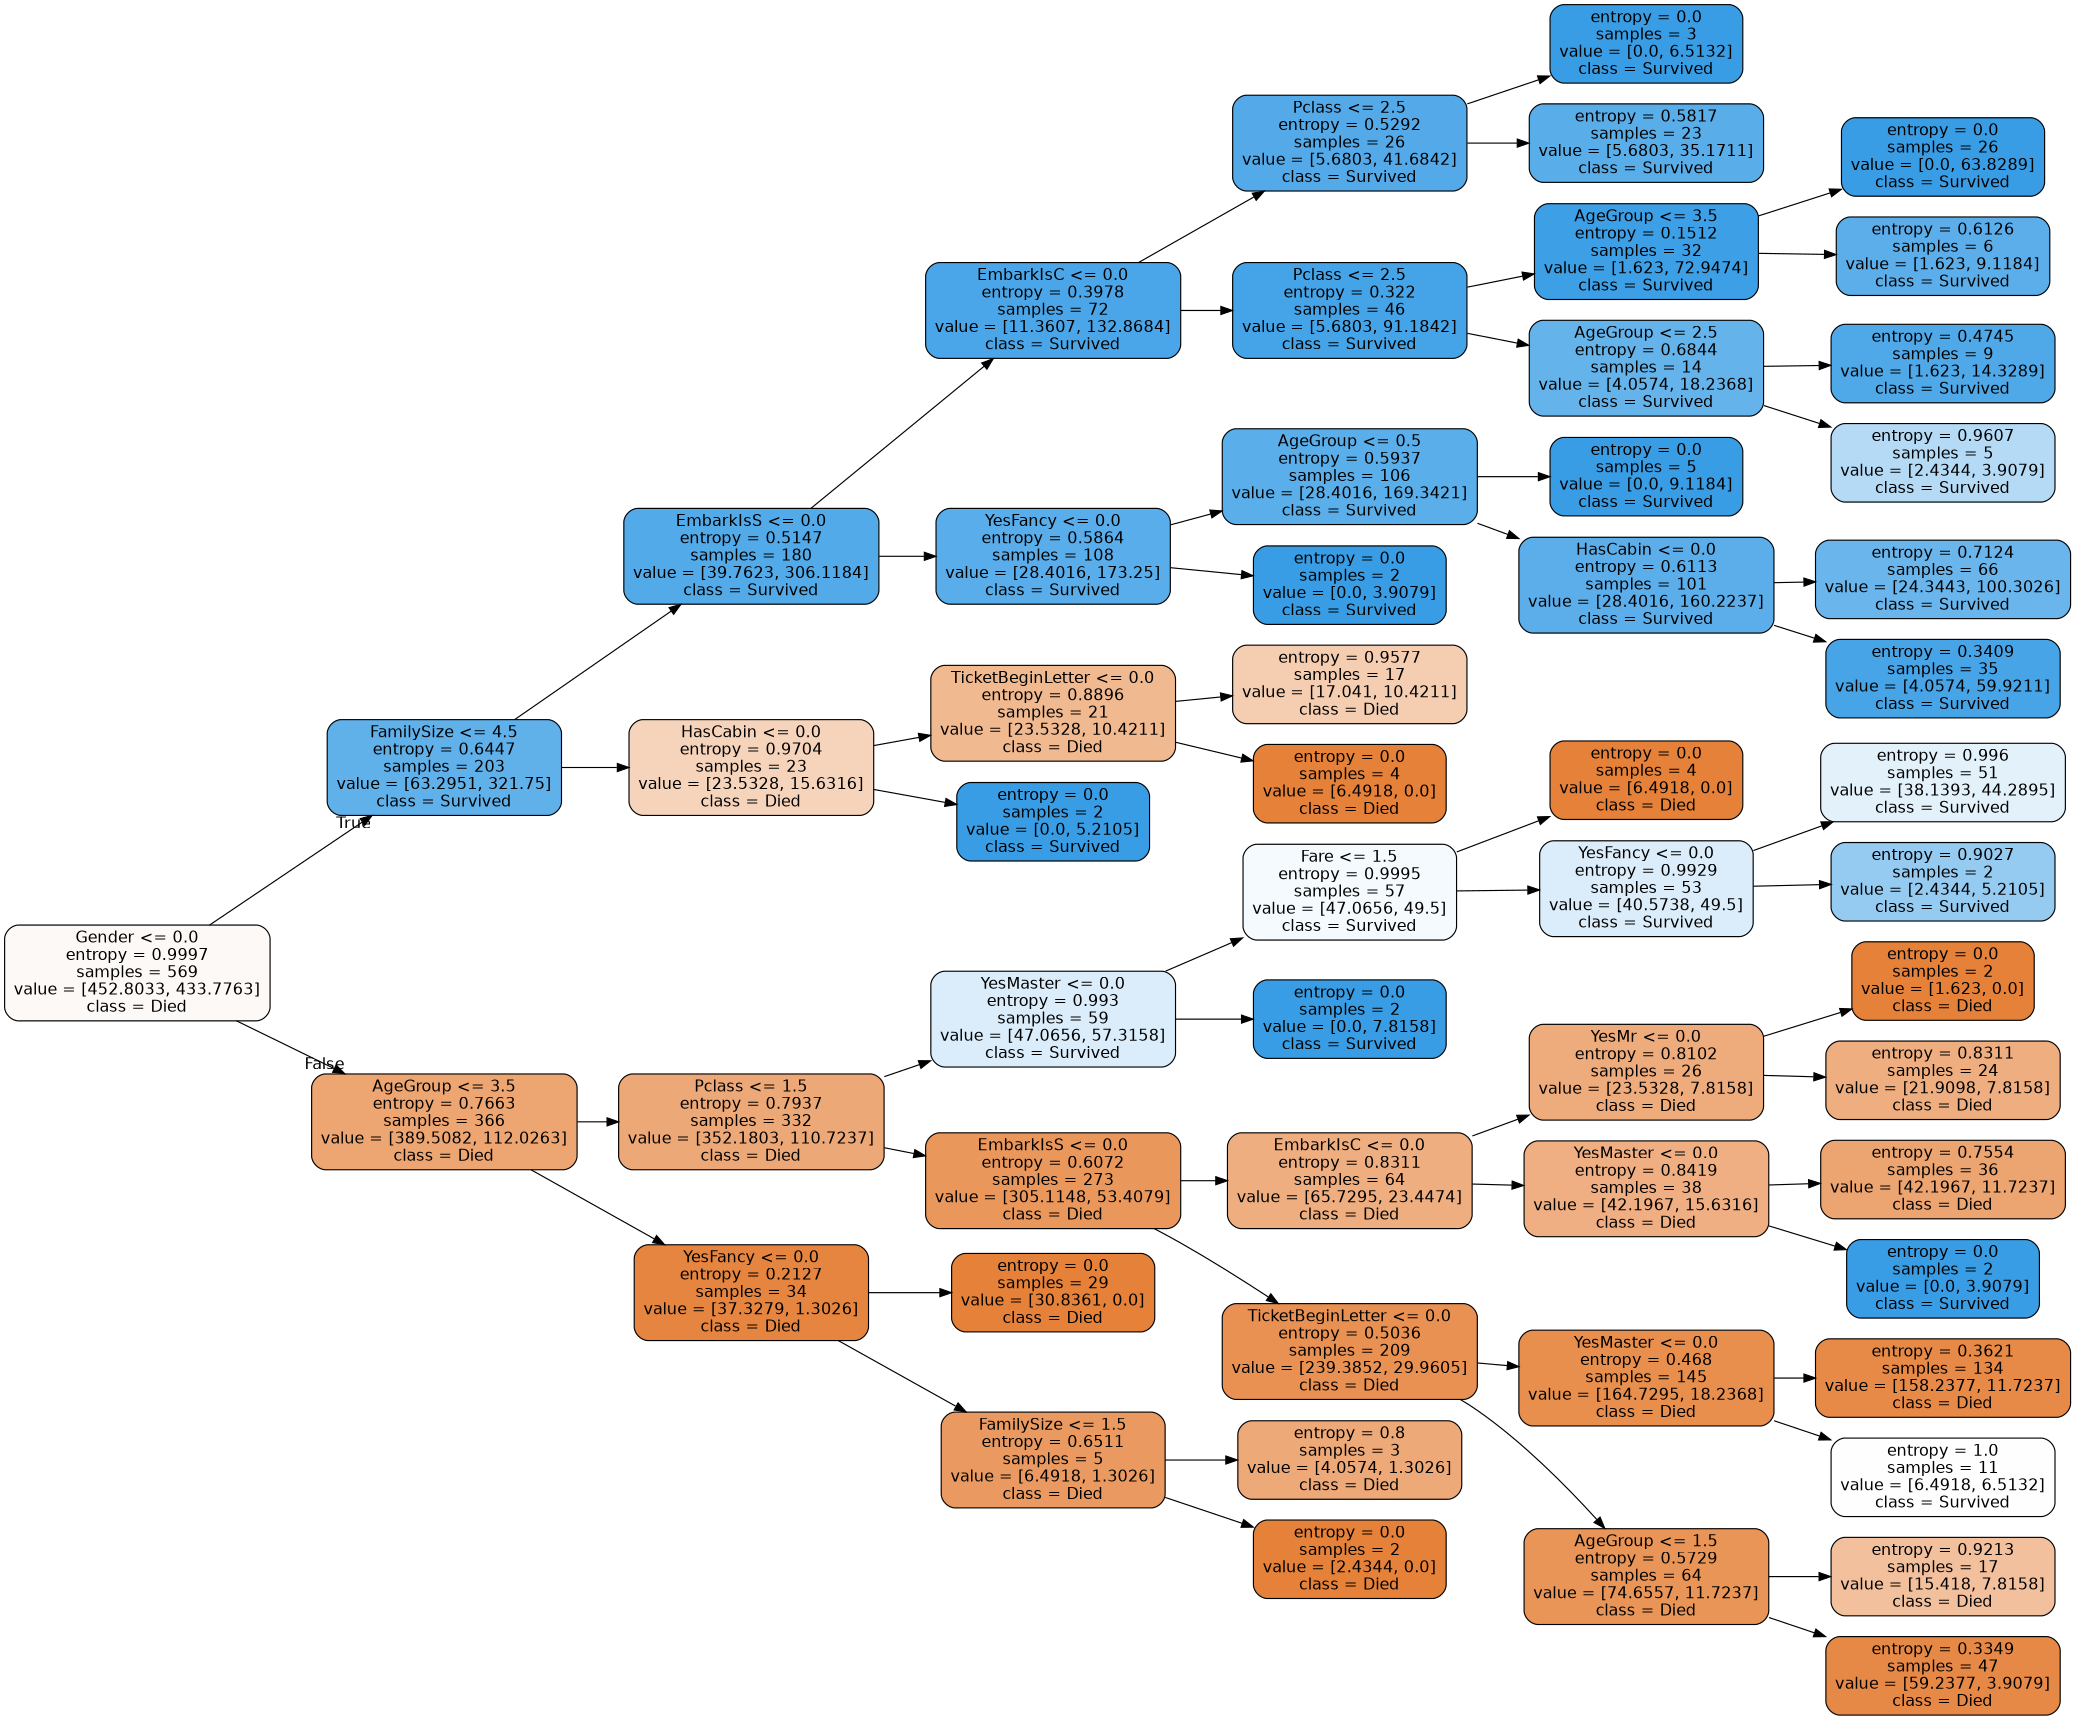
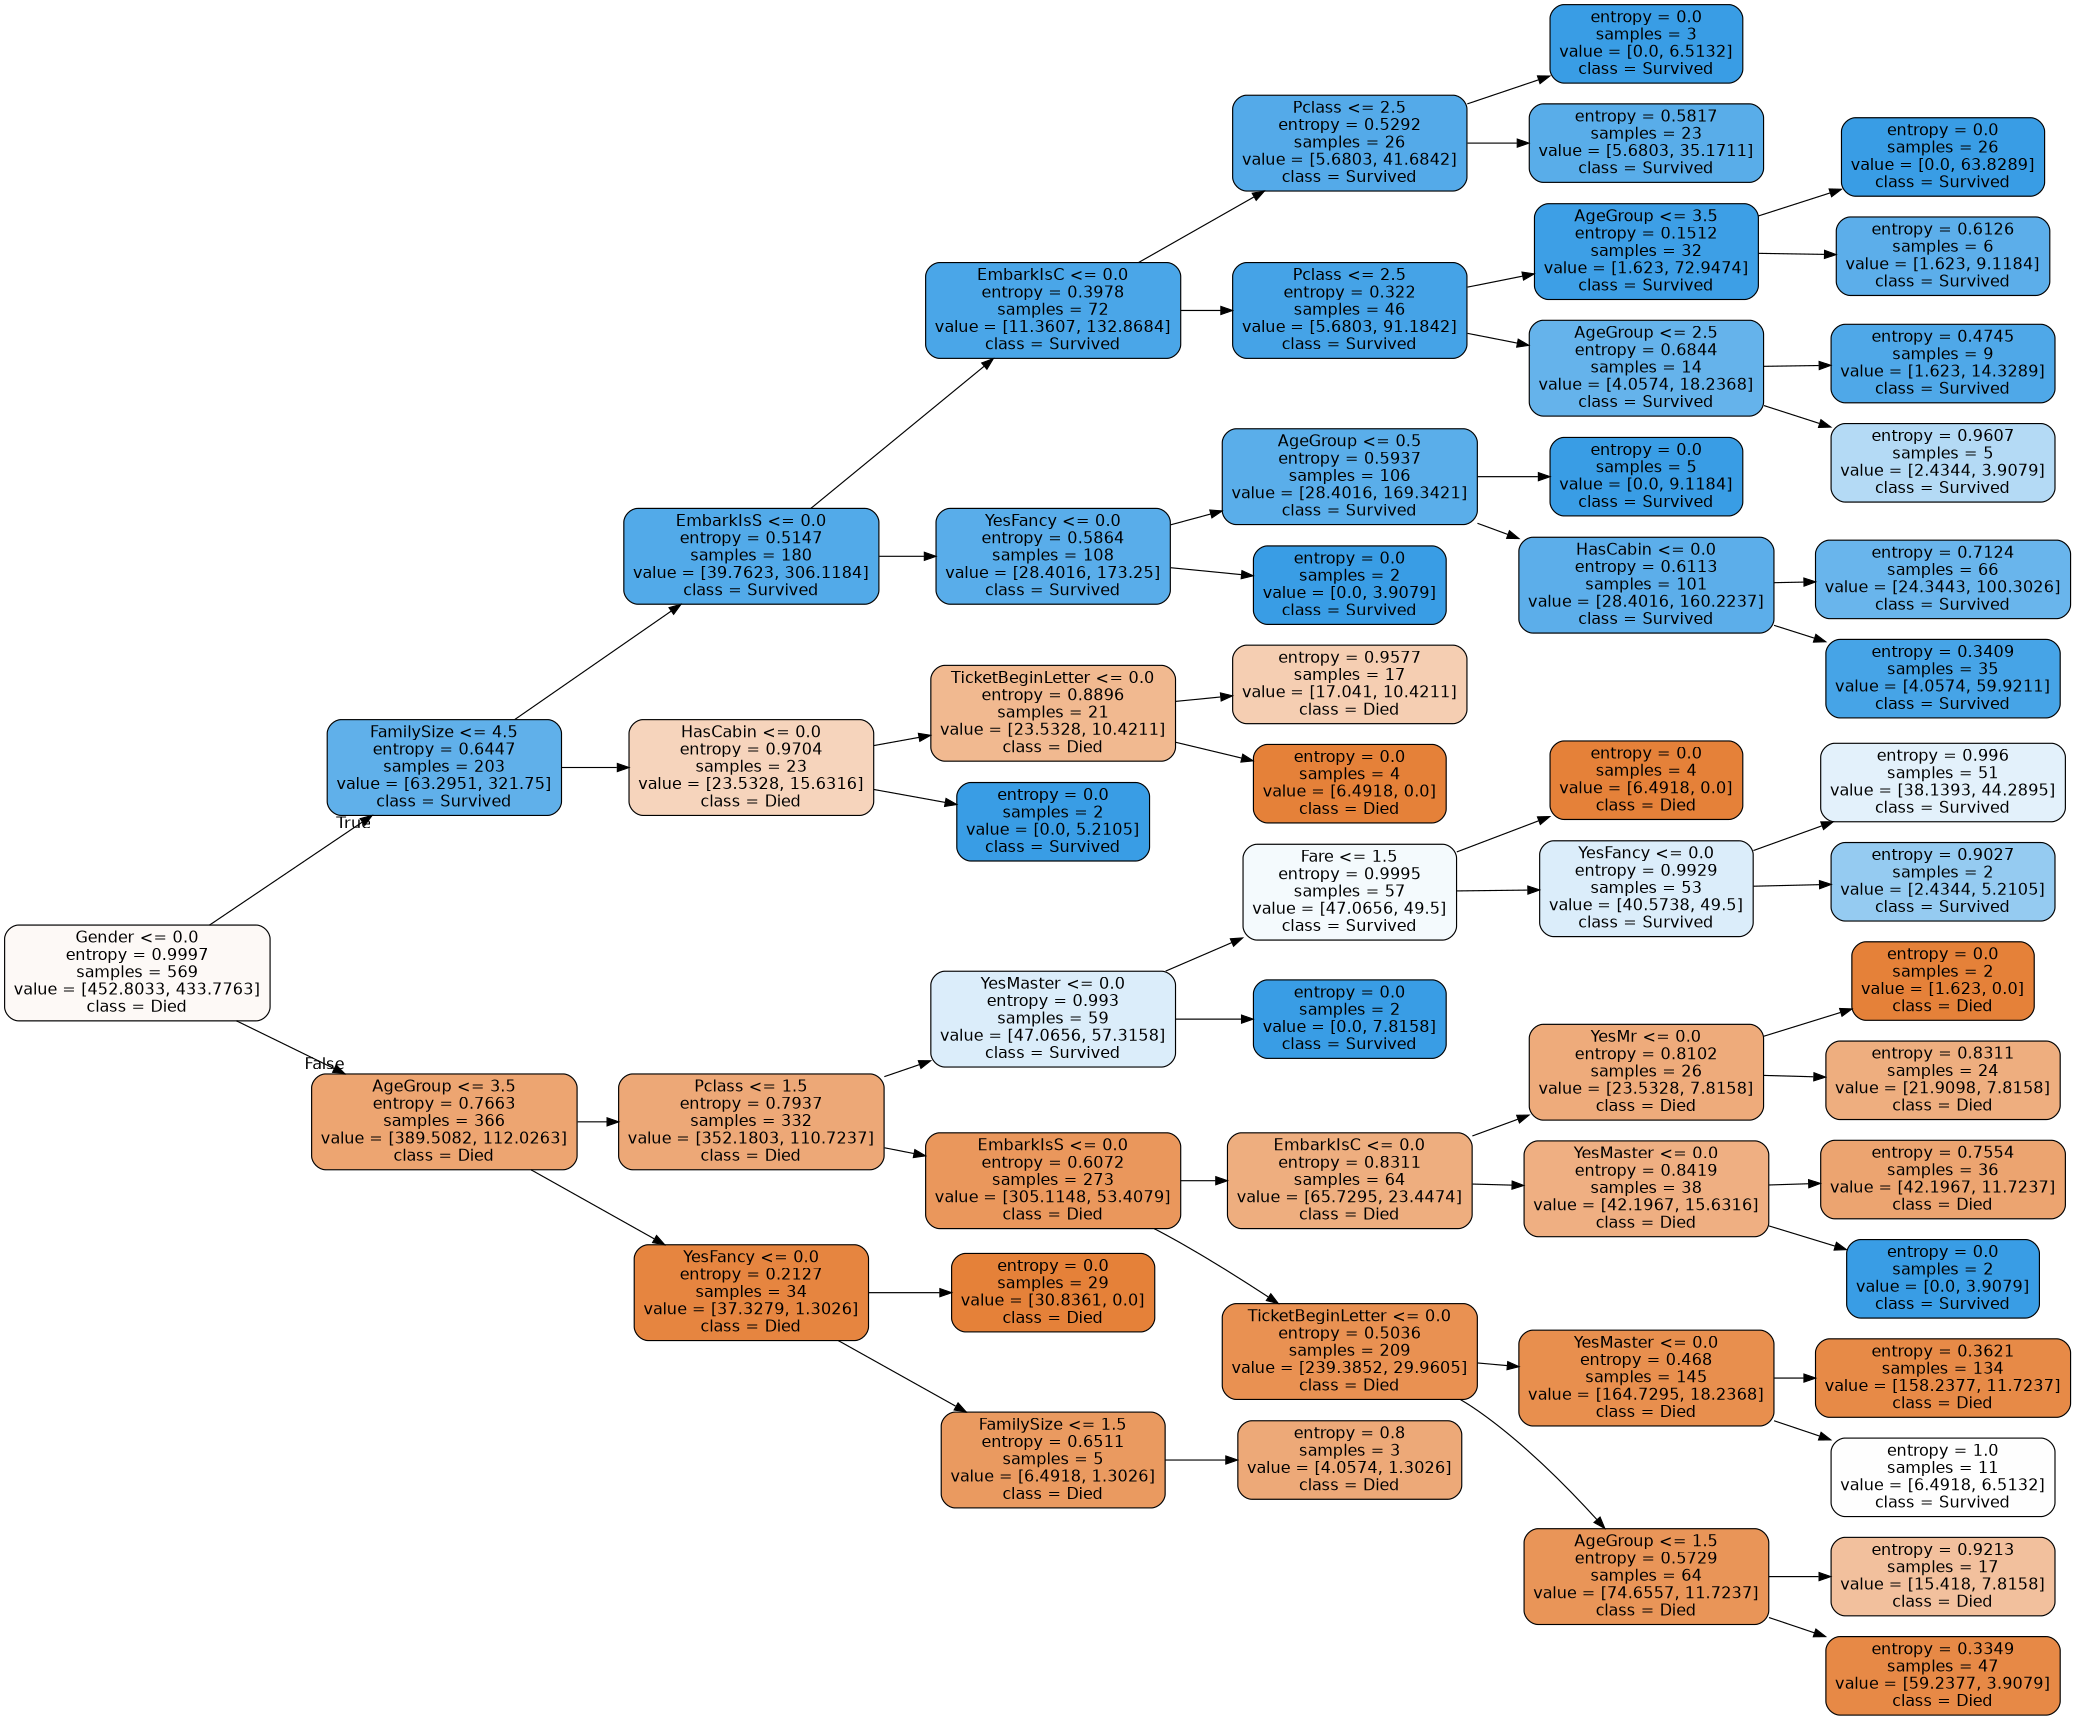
(1350, 1559) -> none
